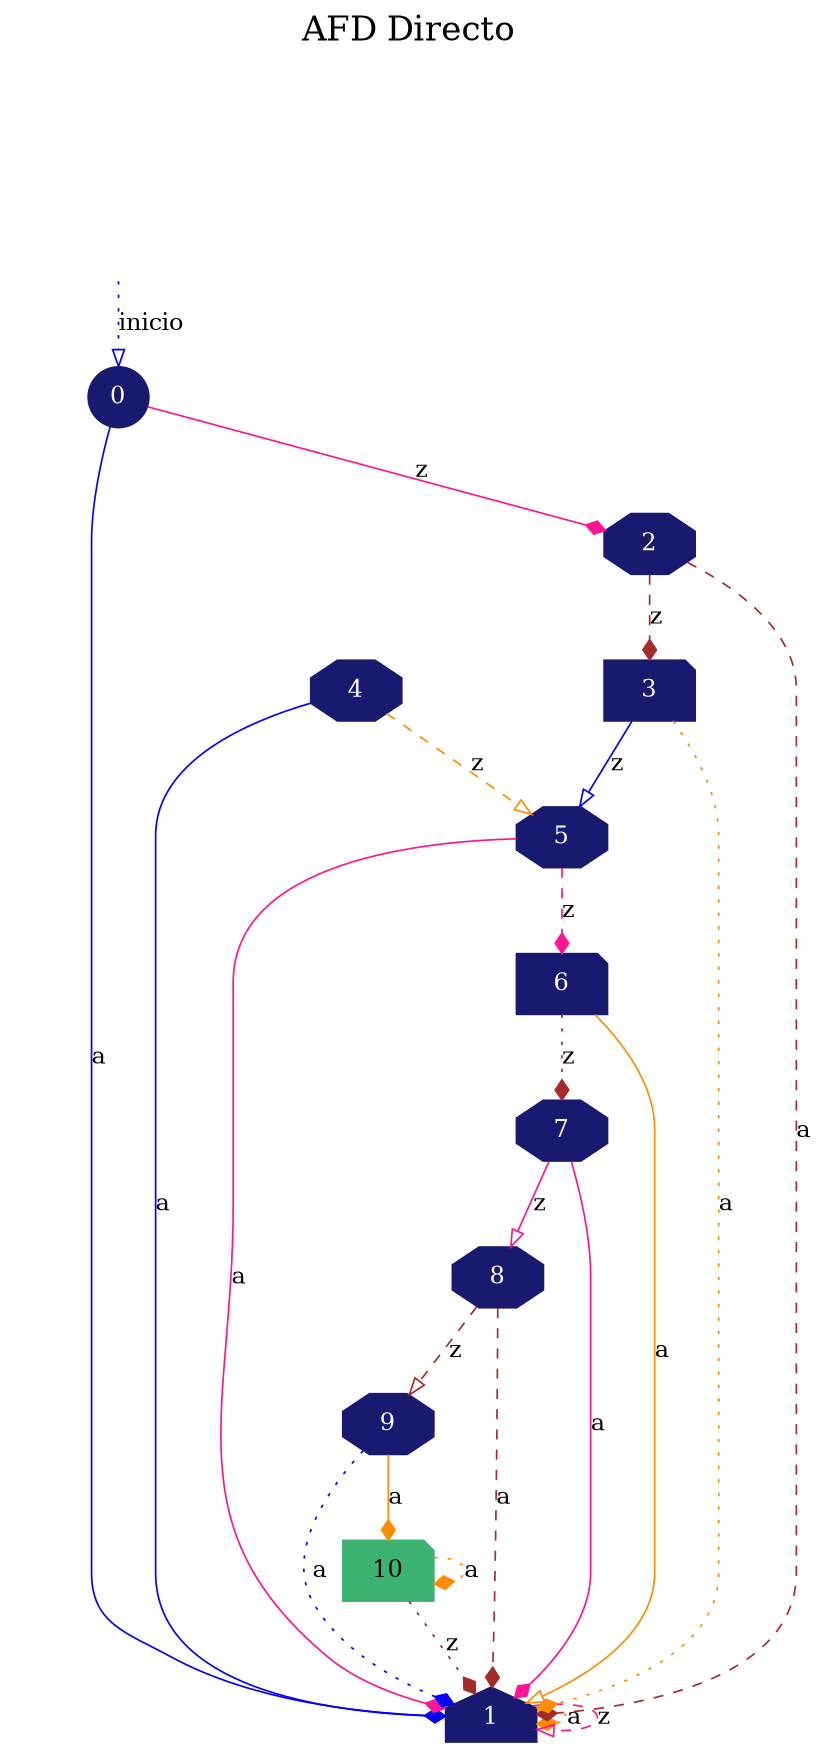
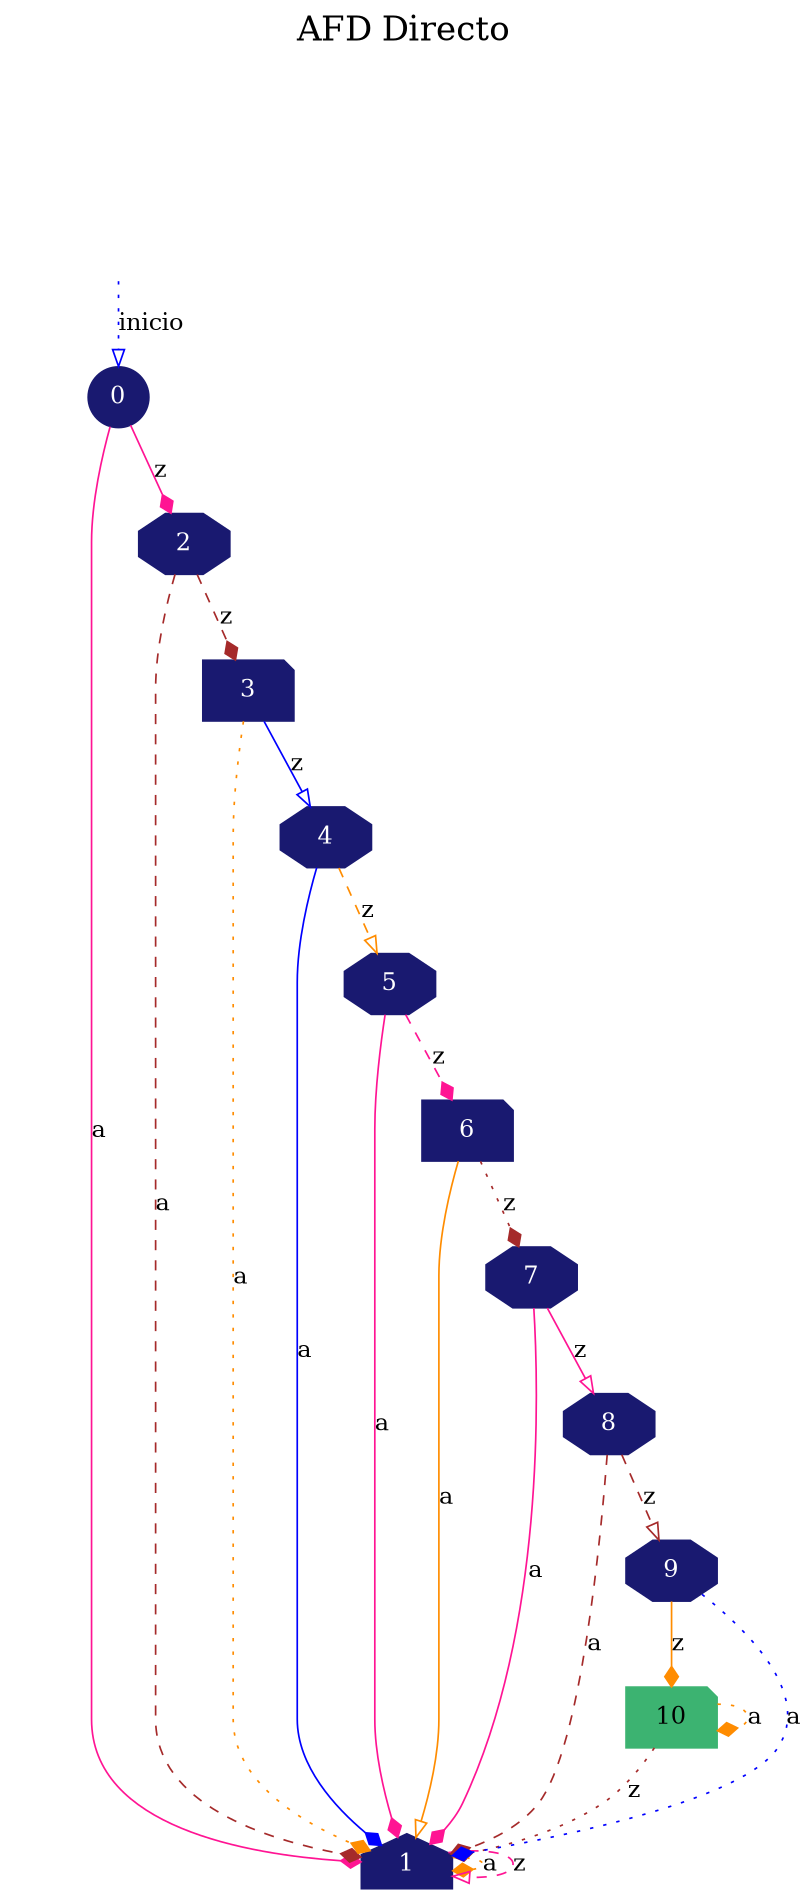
(610, 757) -> (283, 757)
(92, 1192) -> (92, 1229)
(396, 1497) -> (678, 1644)
